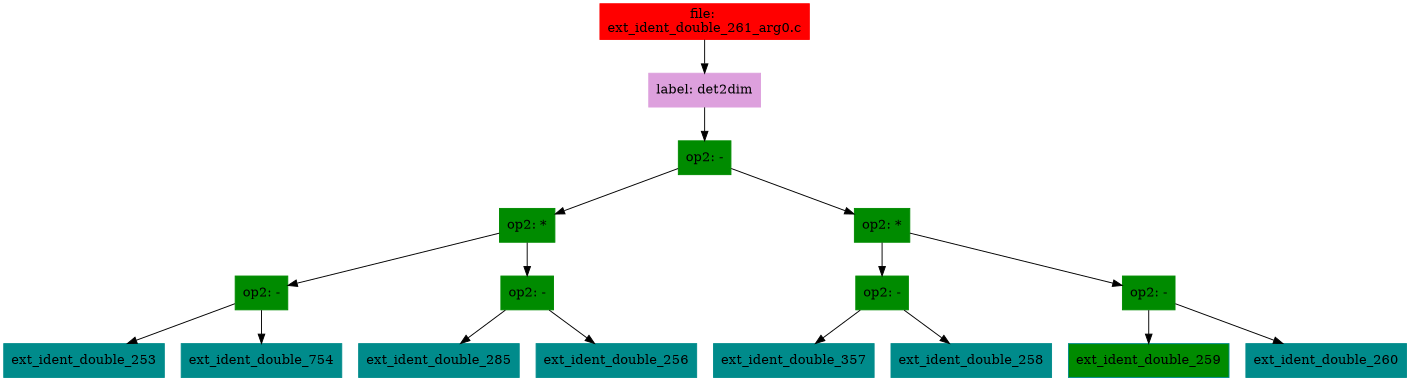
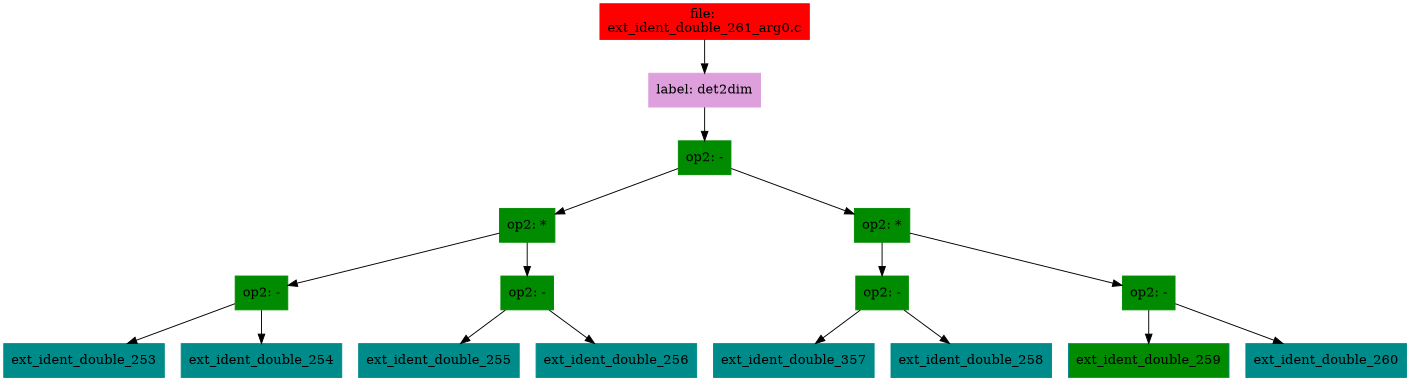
(261, 361) -> (261, 361)
(439, 361) -> (439, 361)
